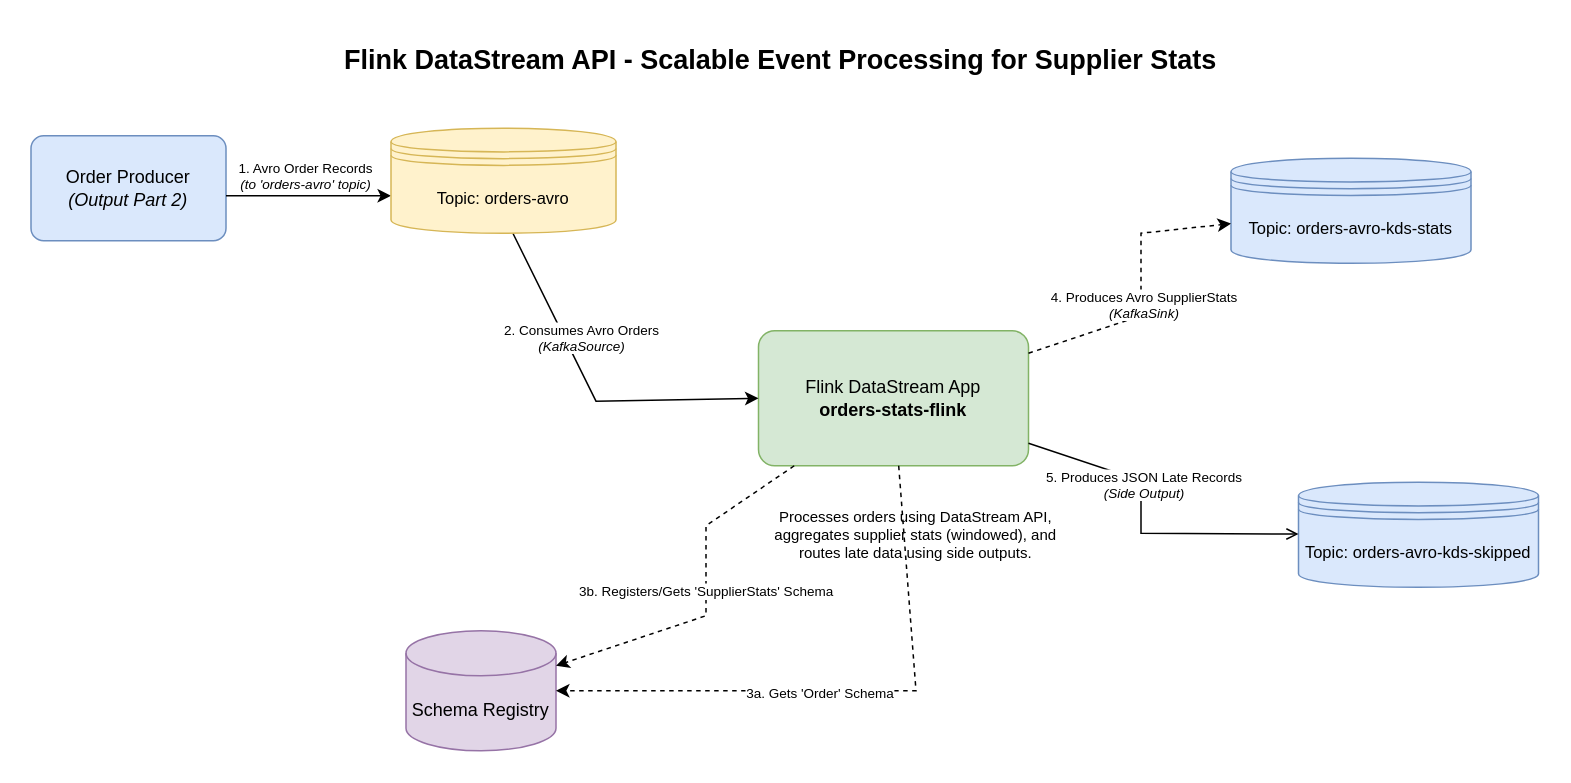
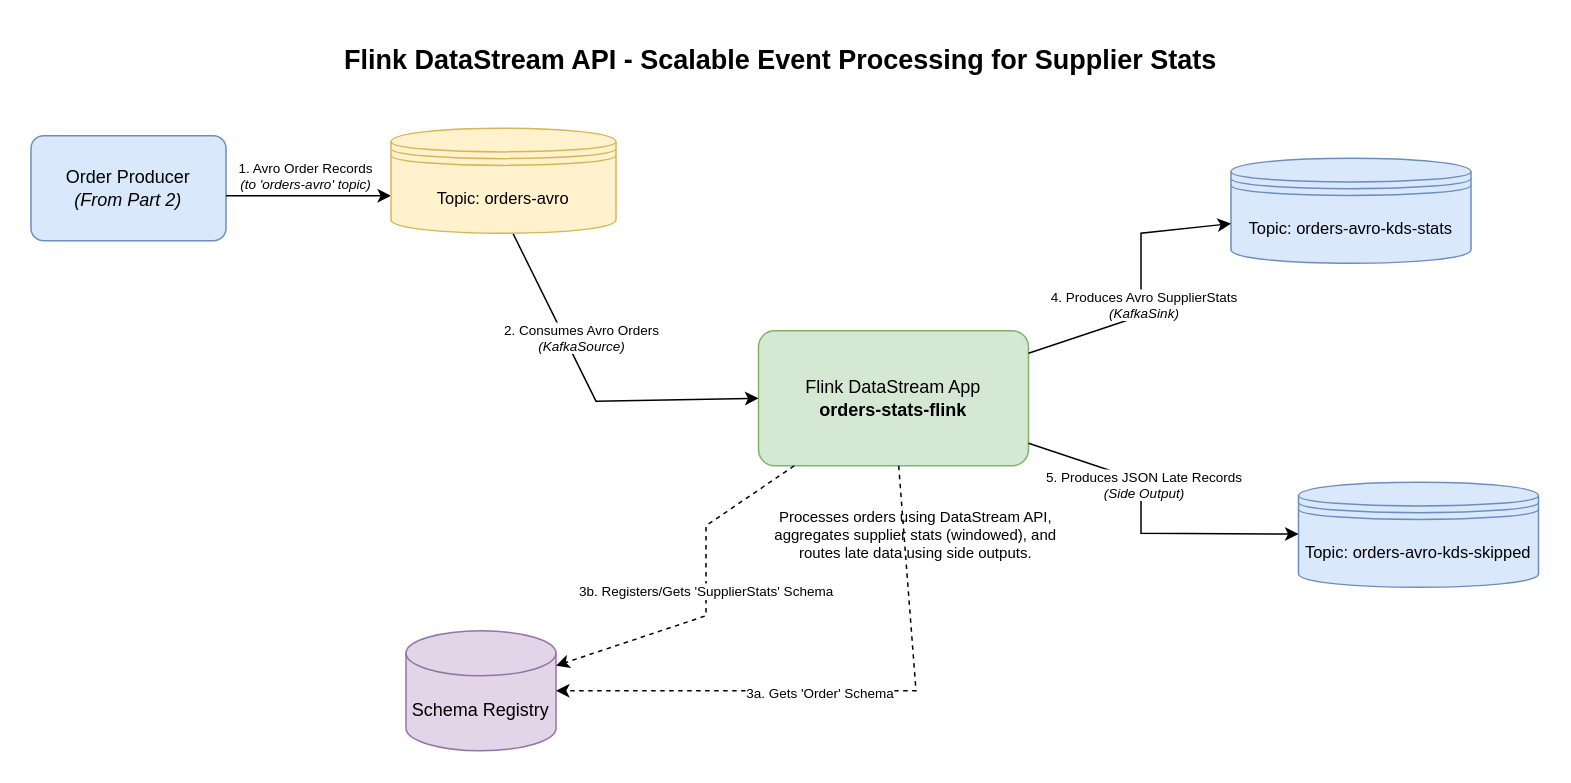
(128, 188) -> (128, 188)
(1153, 232) -> (1153, 232)
(1289, 534) -> (1287, 534)
